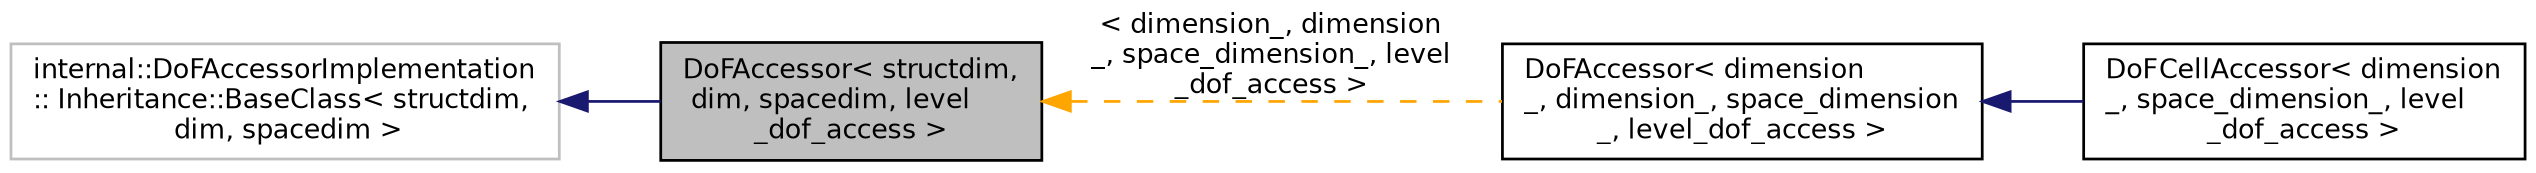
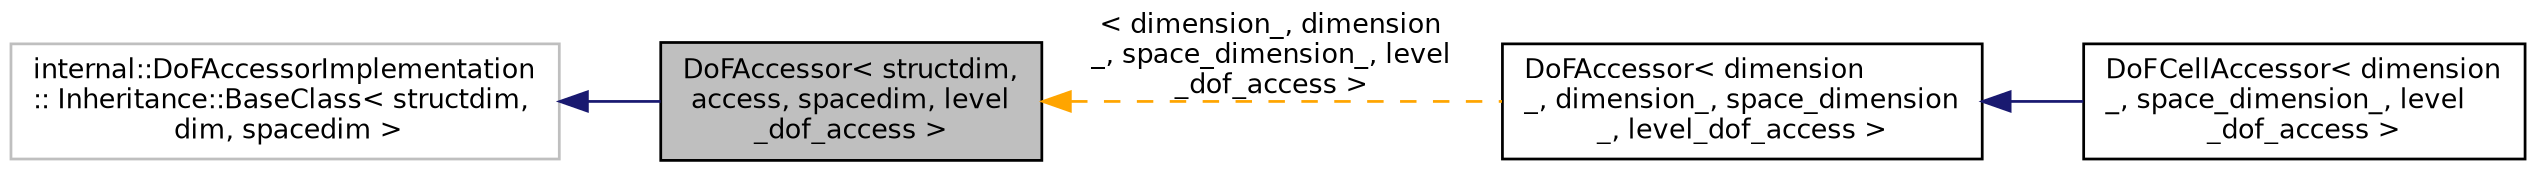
(851, 101) -> (851, 101)
